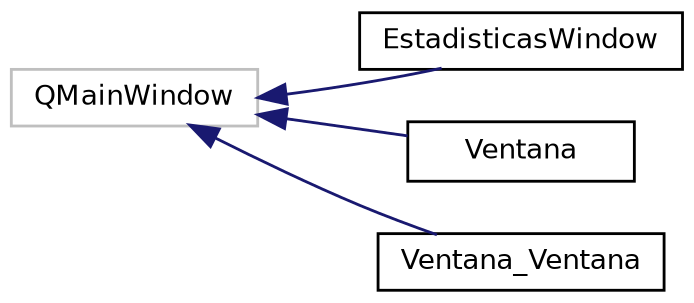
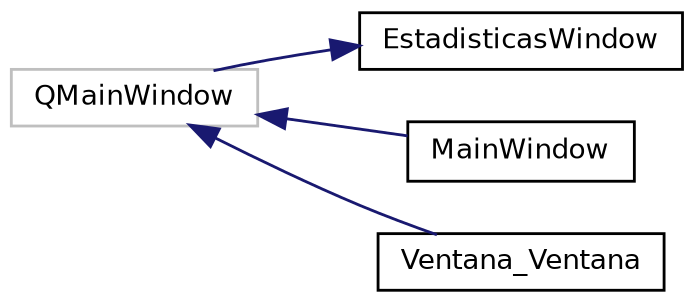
(364, 83) -> (272, 59)
(521, 152) -> (521, 152)
